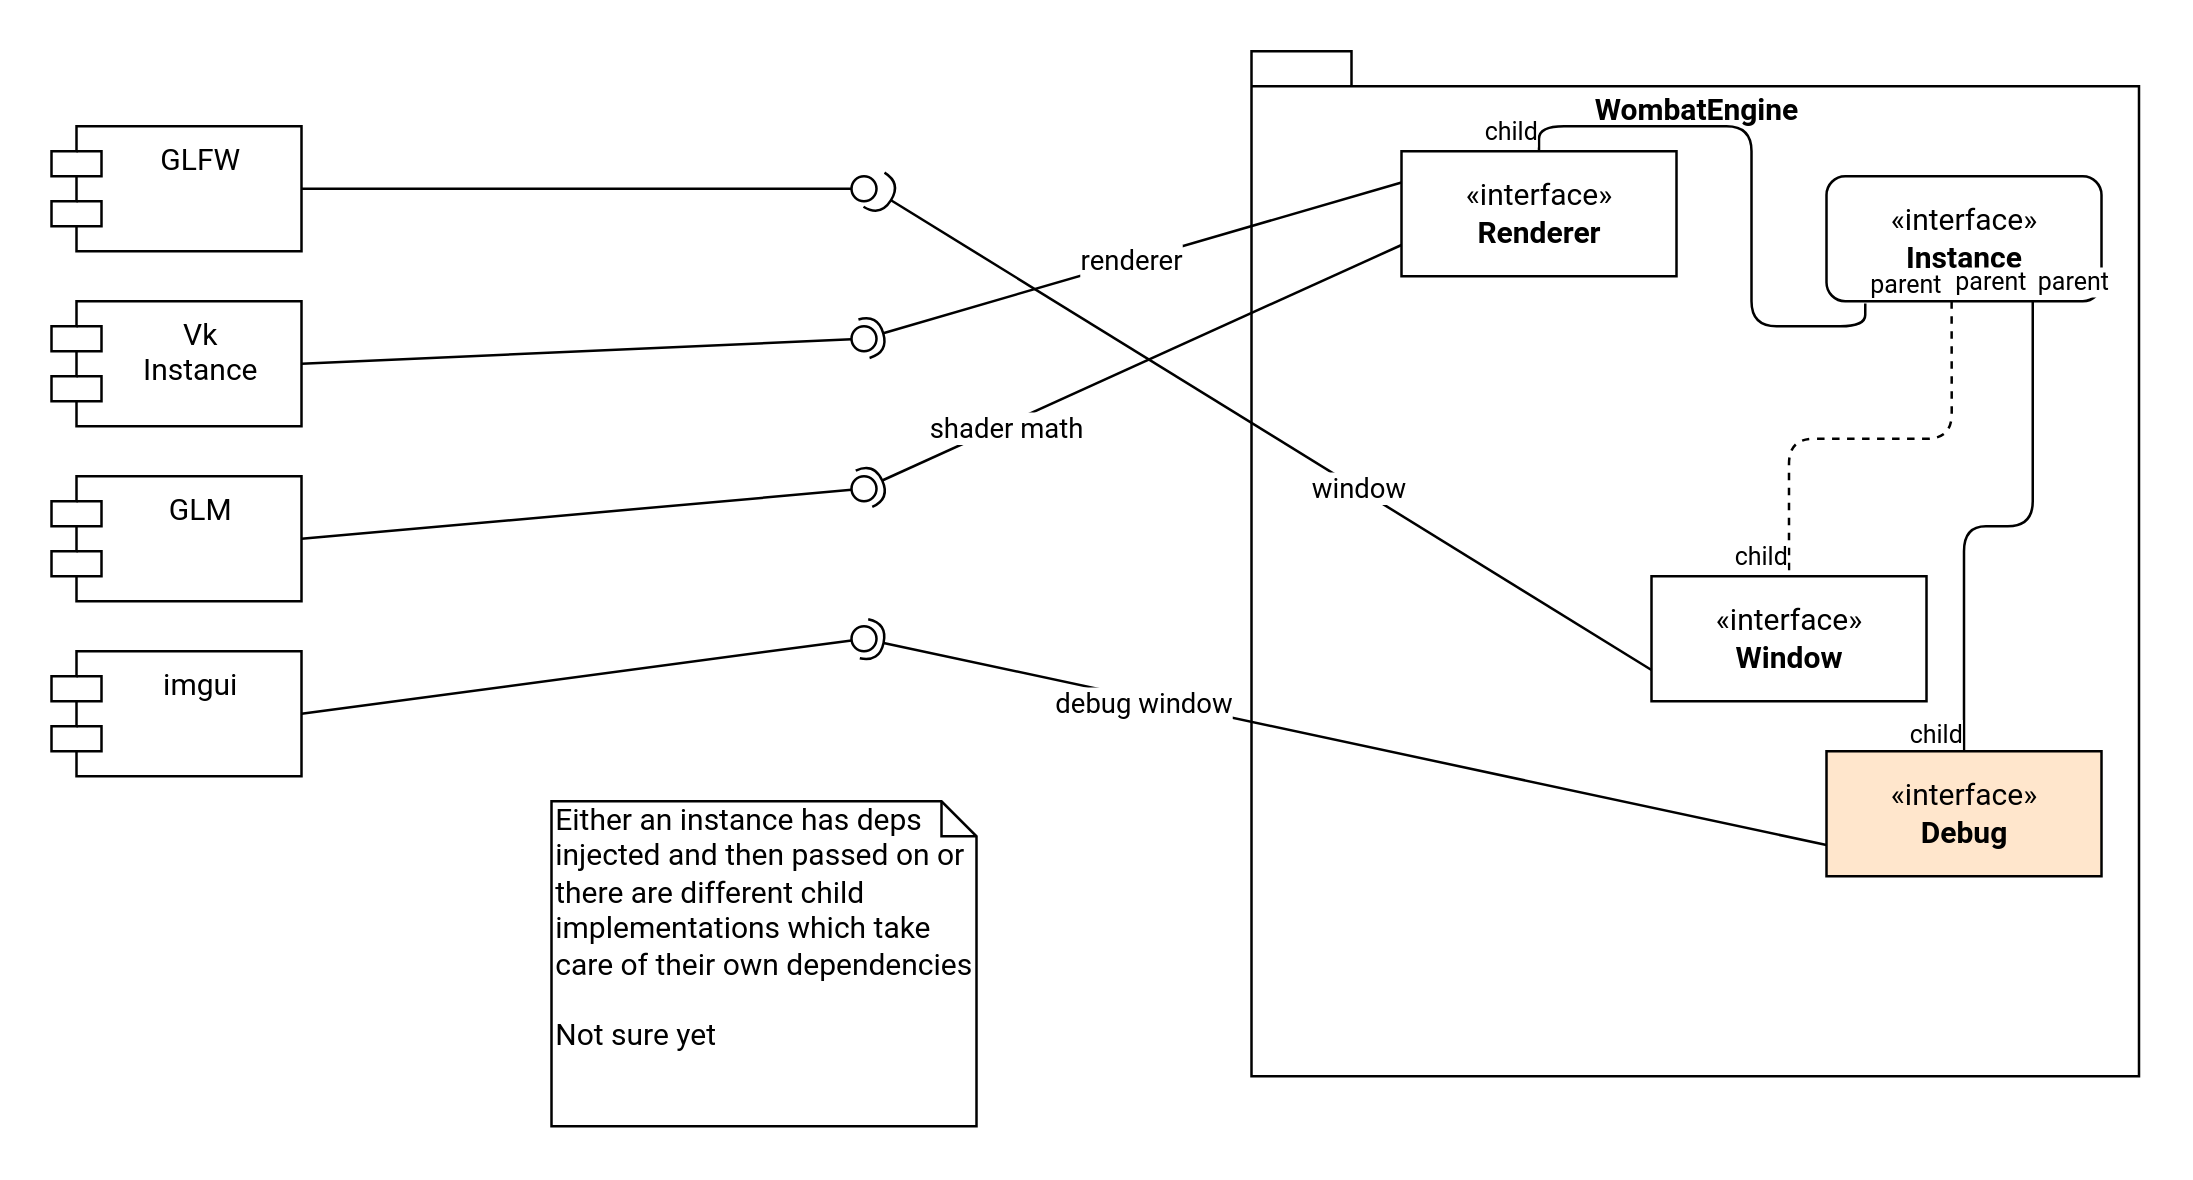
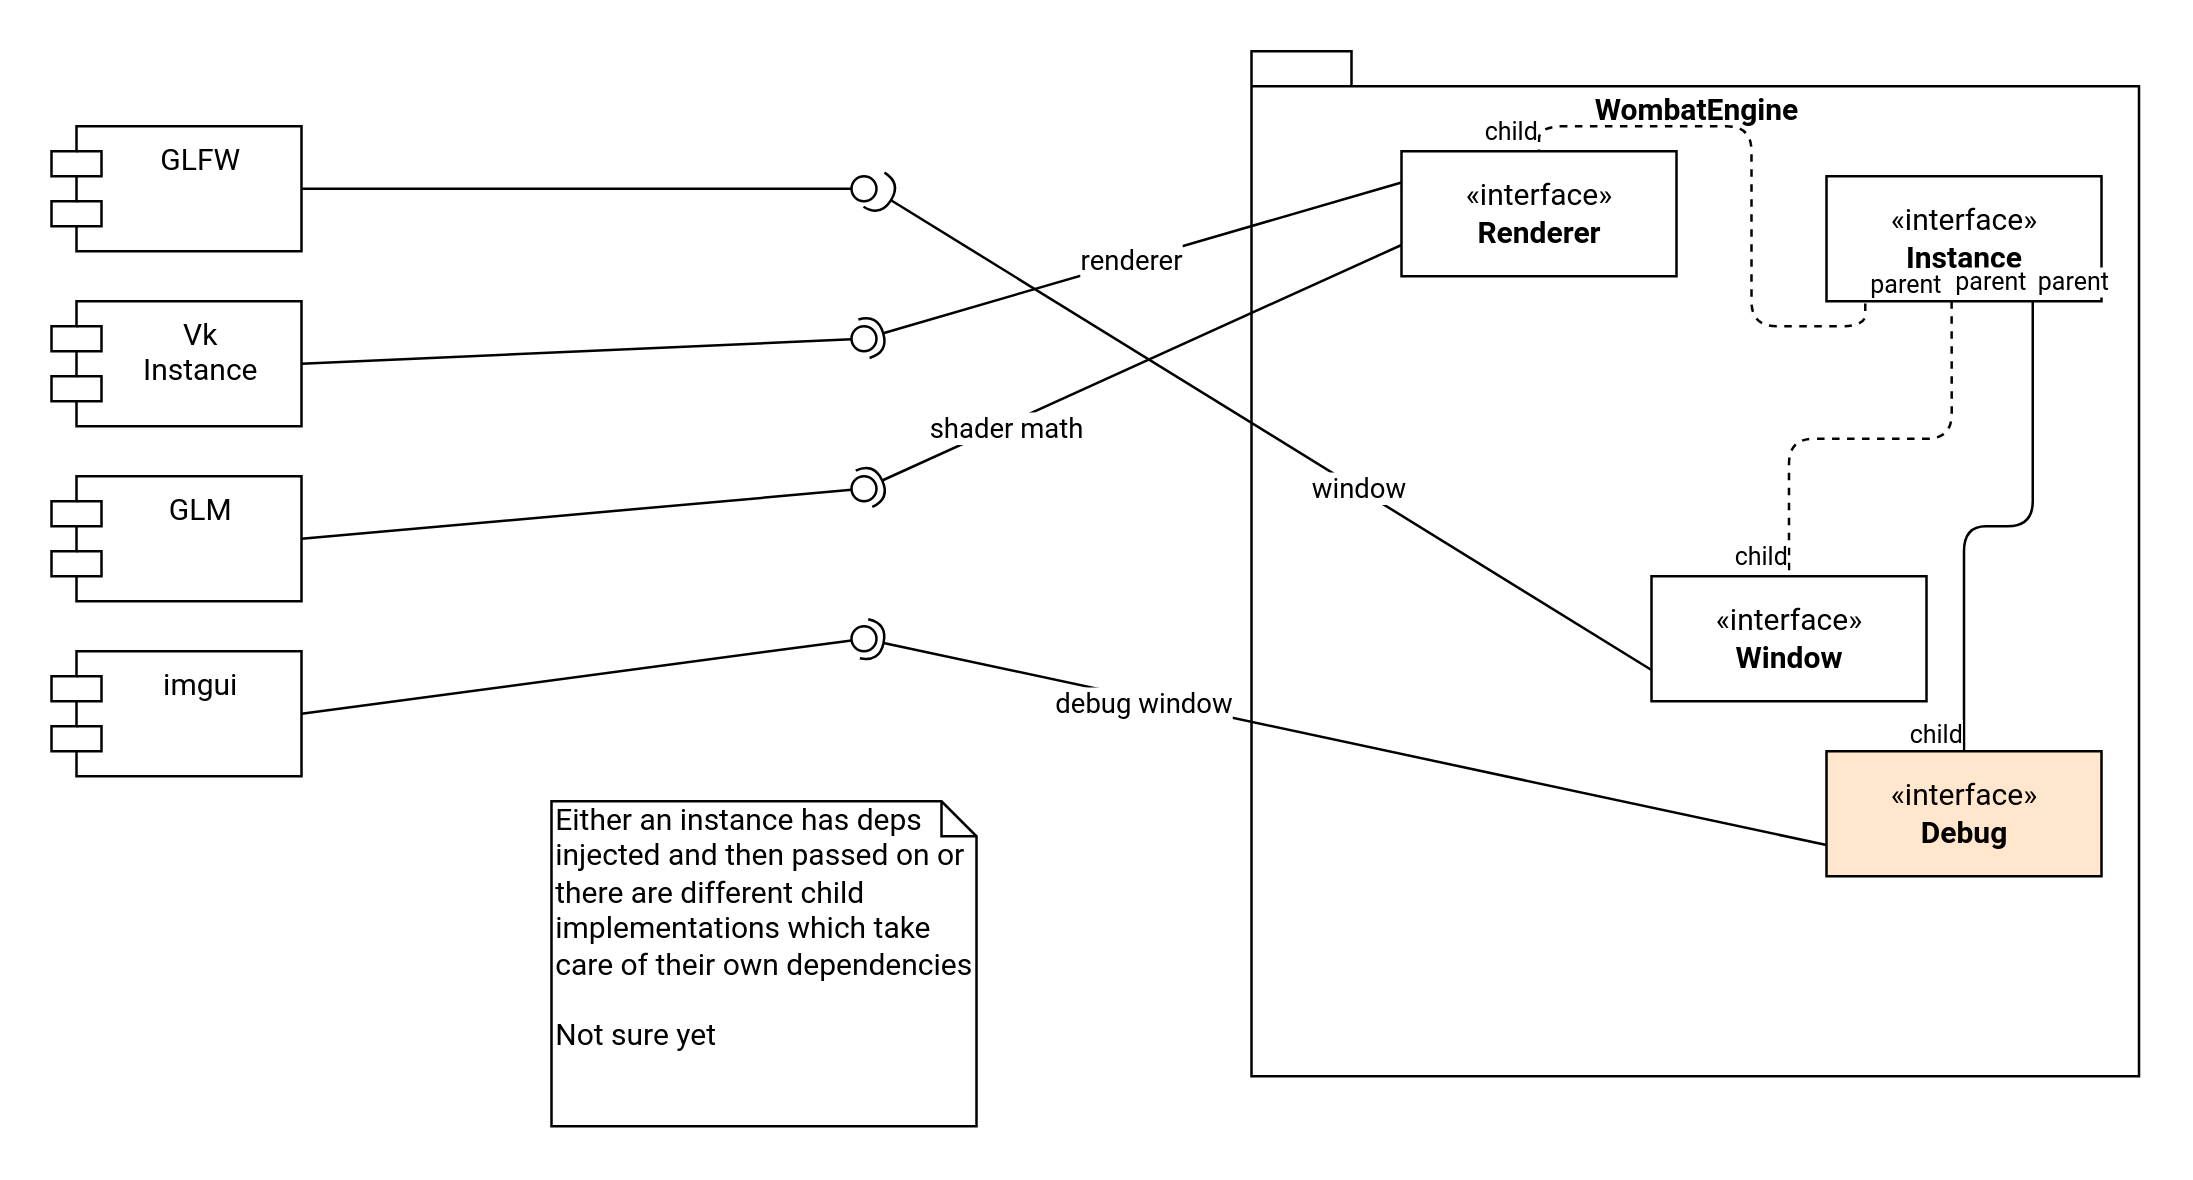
(1751, 175) -> (1751, 175)
(1964, 239) -> (1964, 239)
